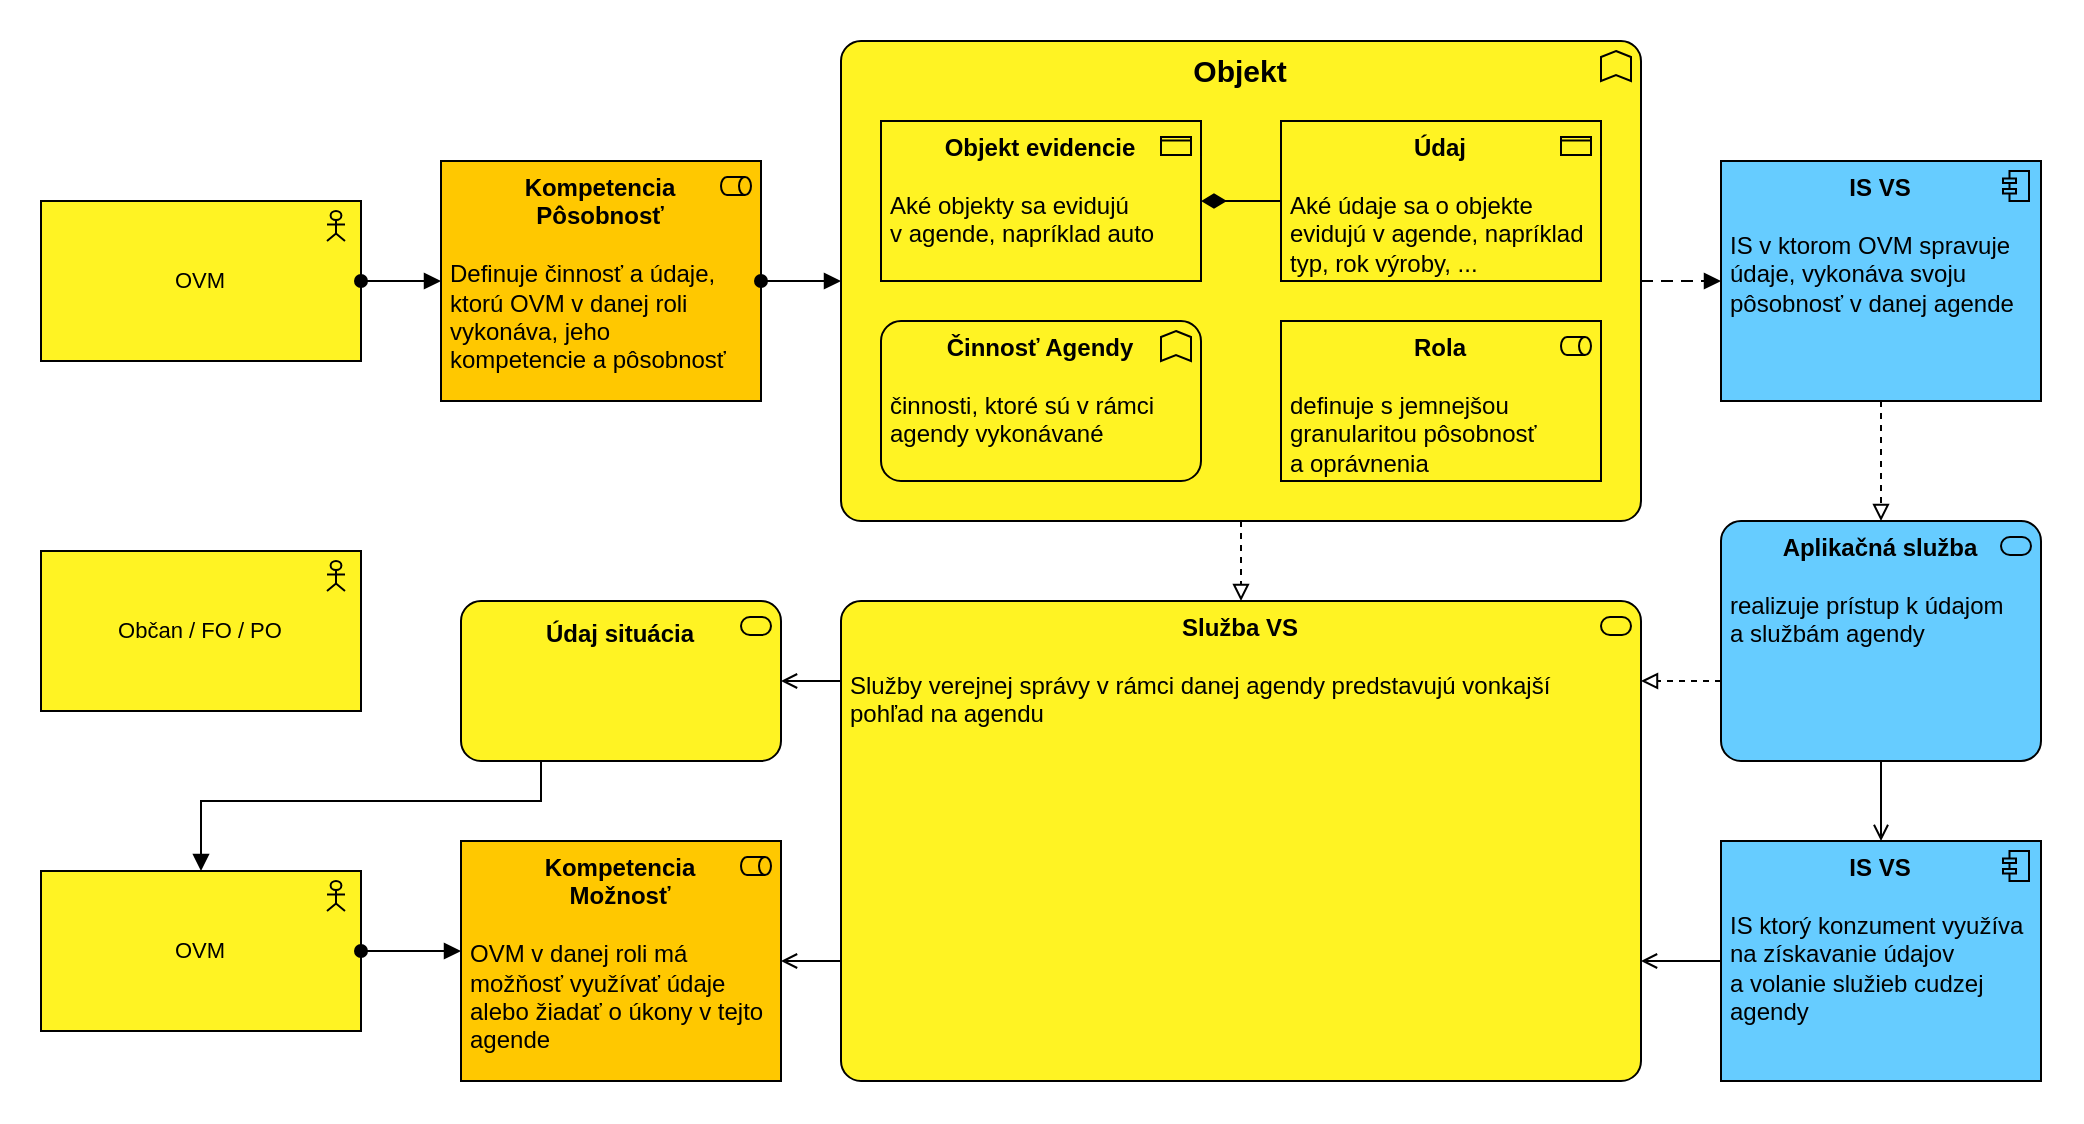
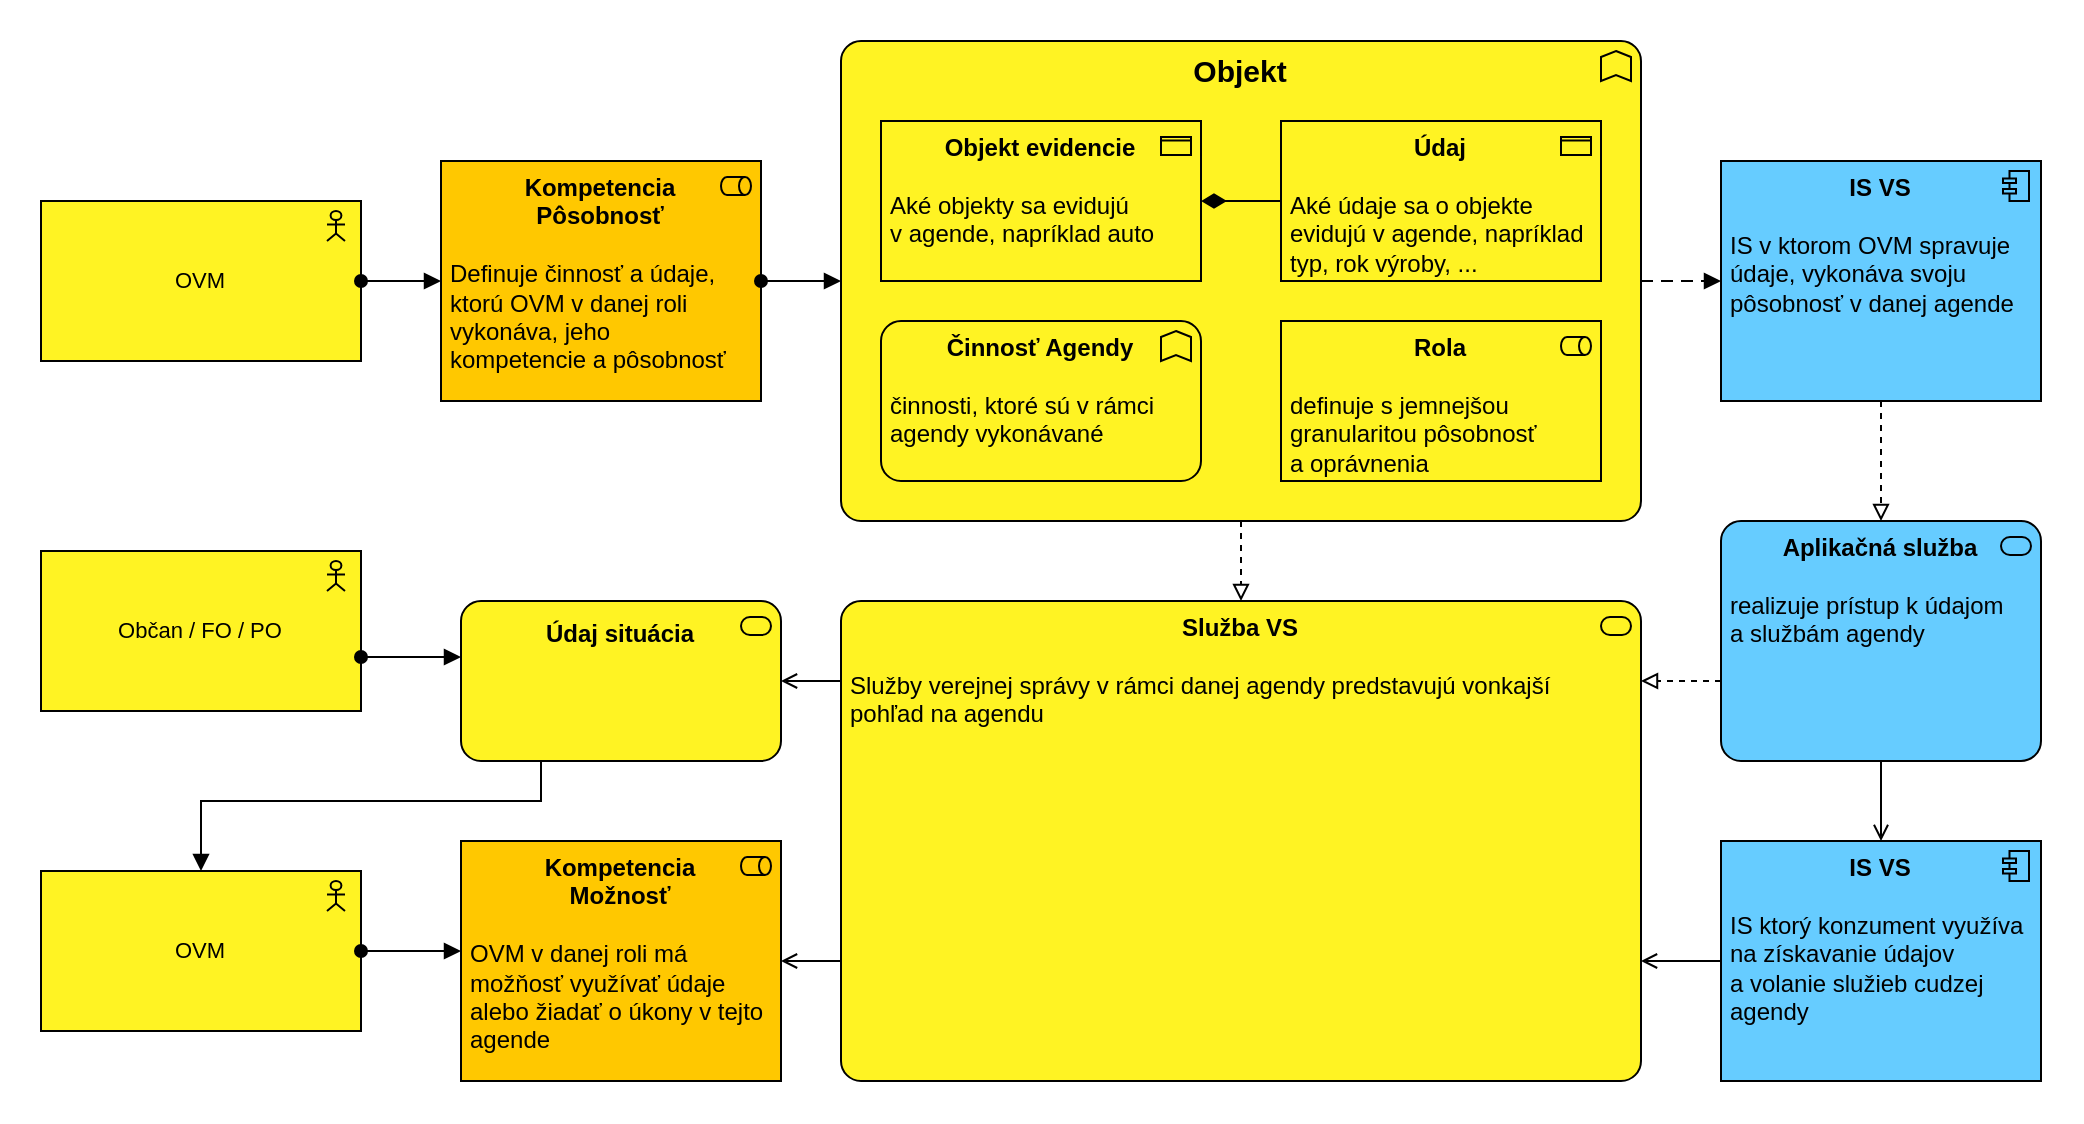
none -> (405, 657)
